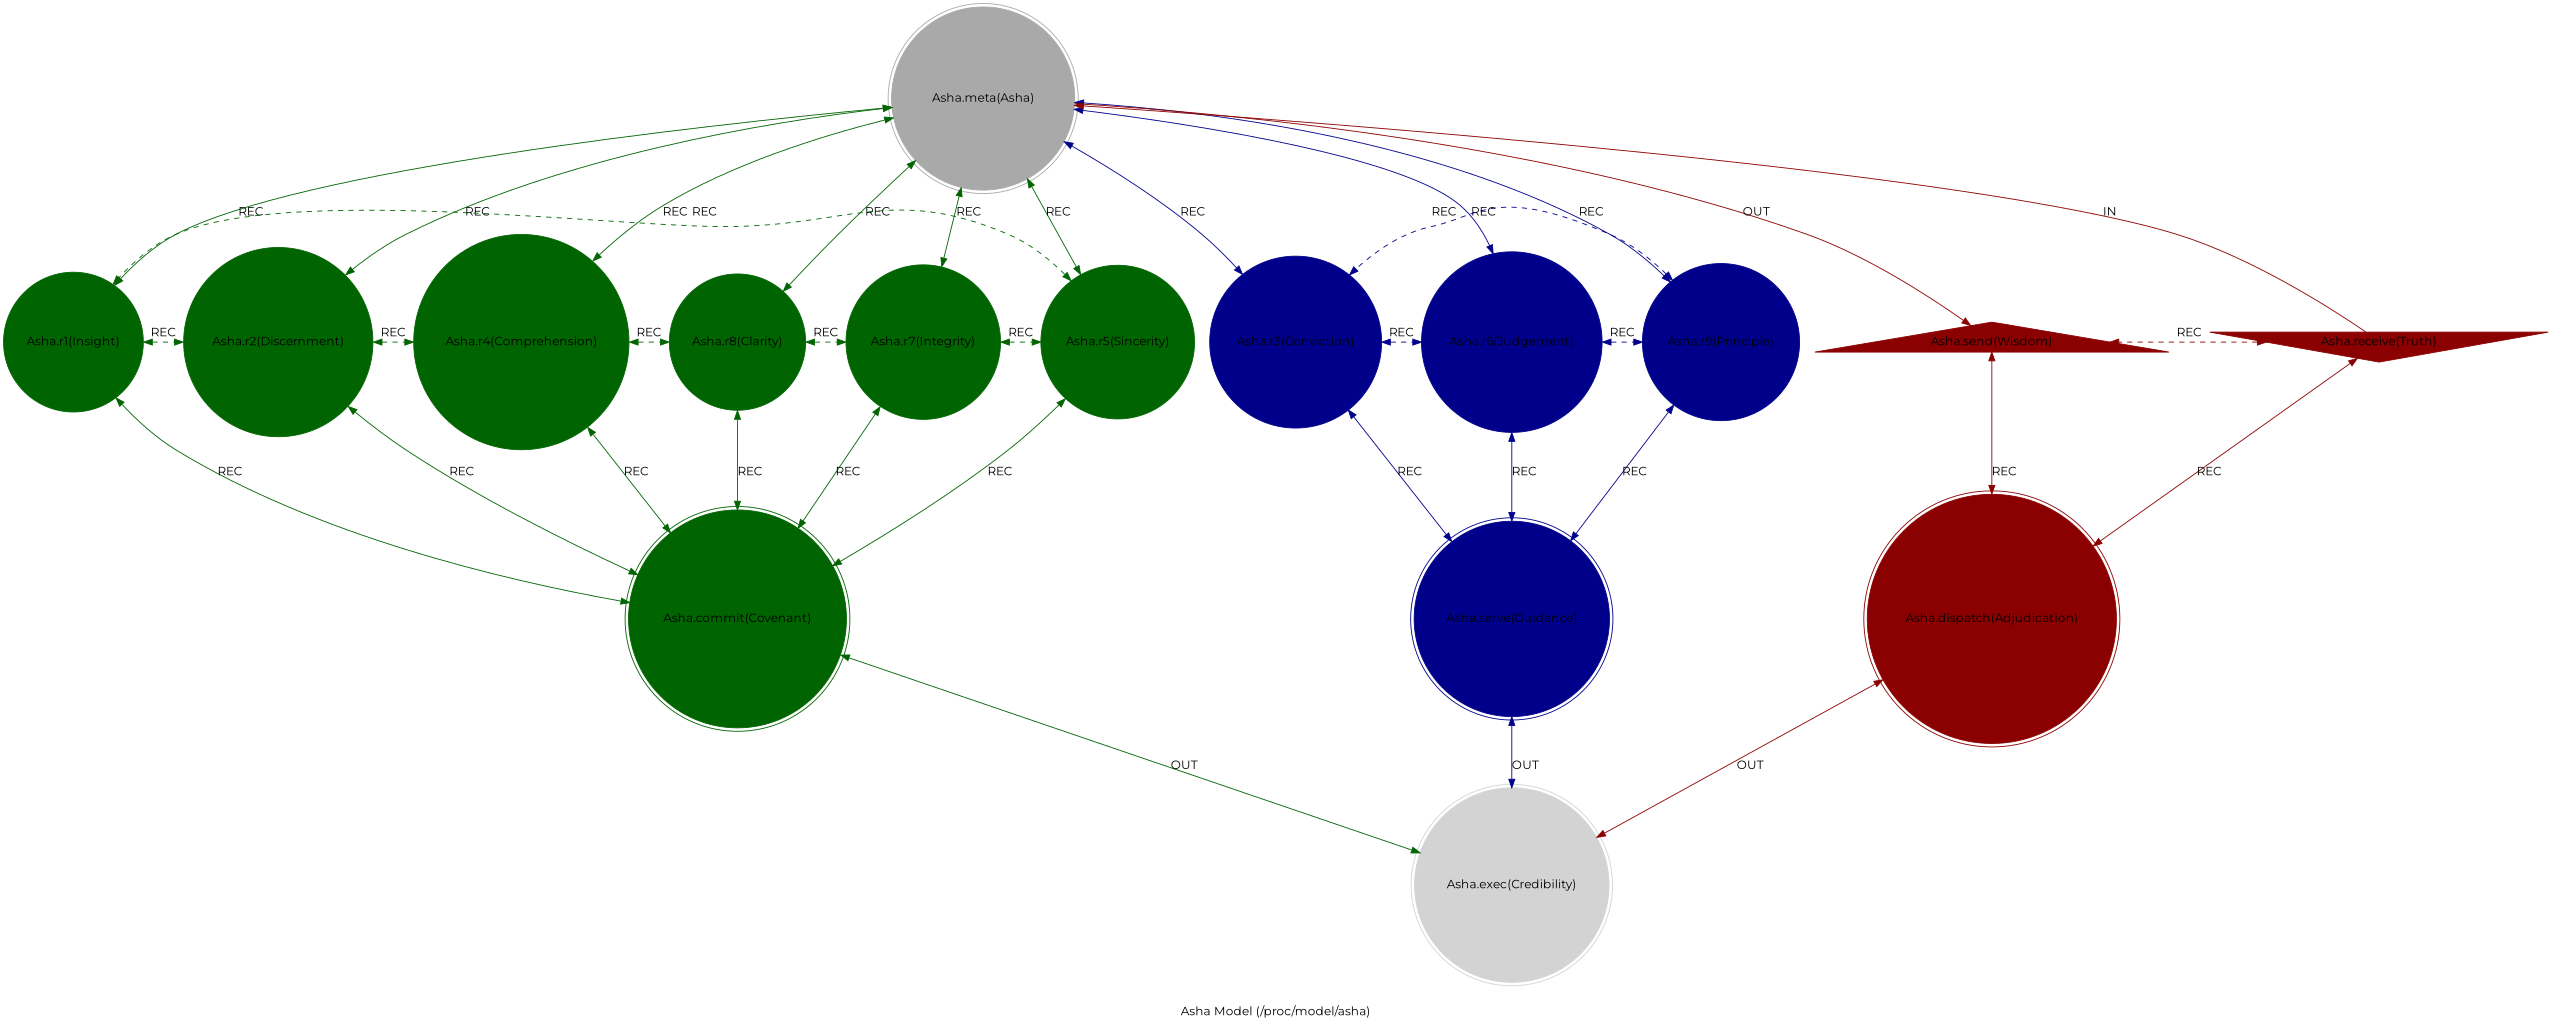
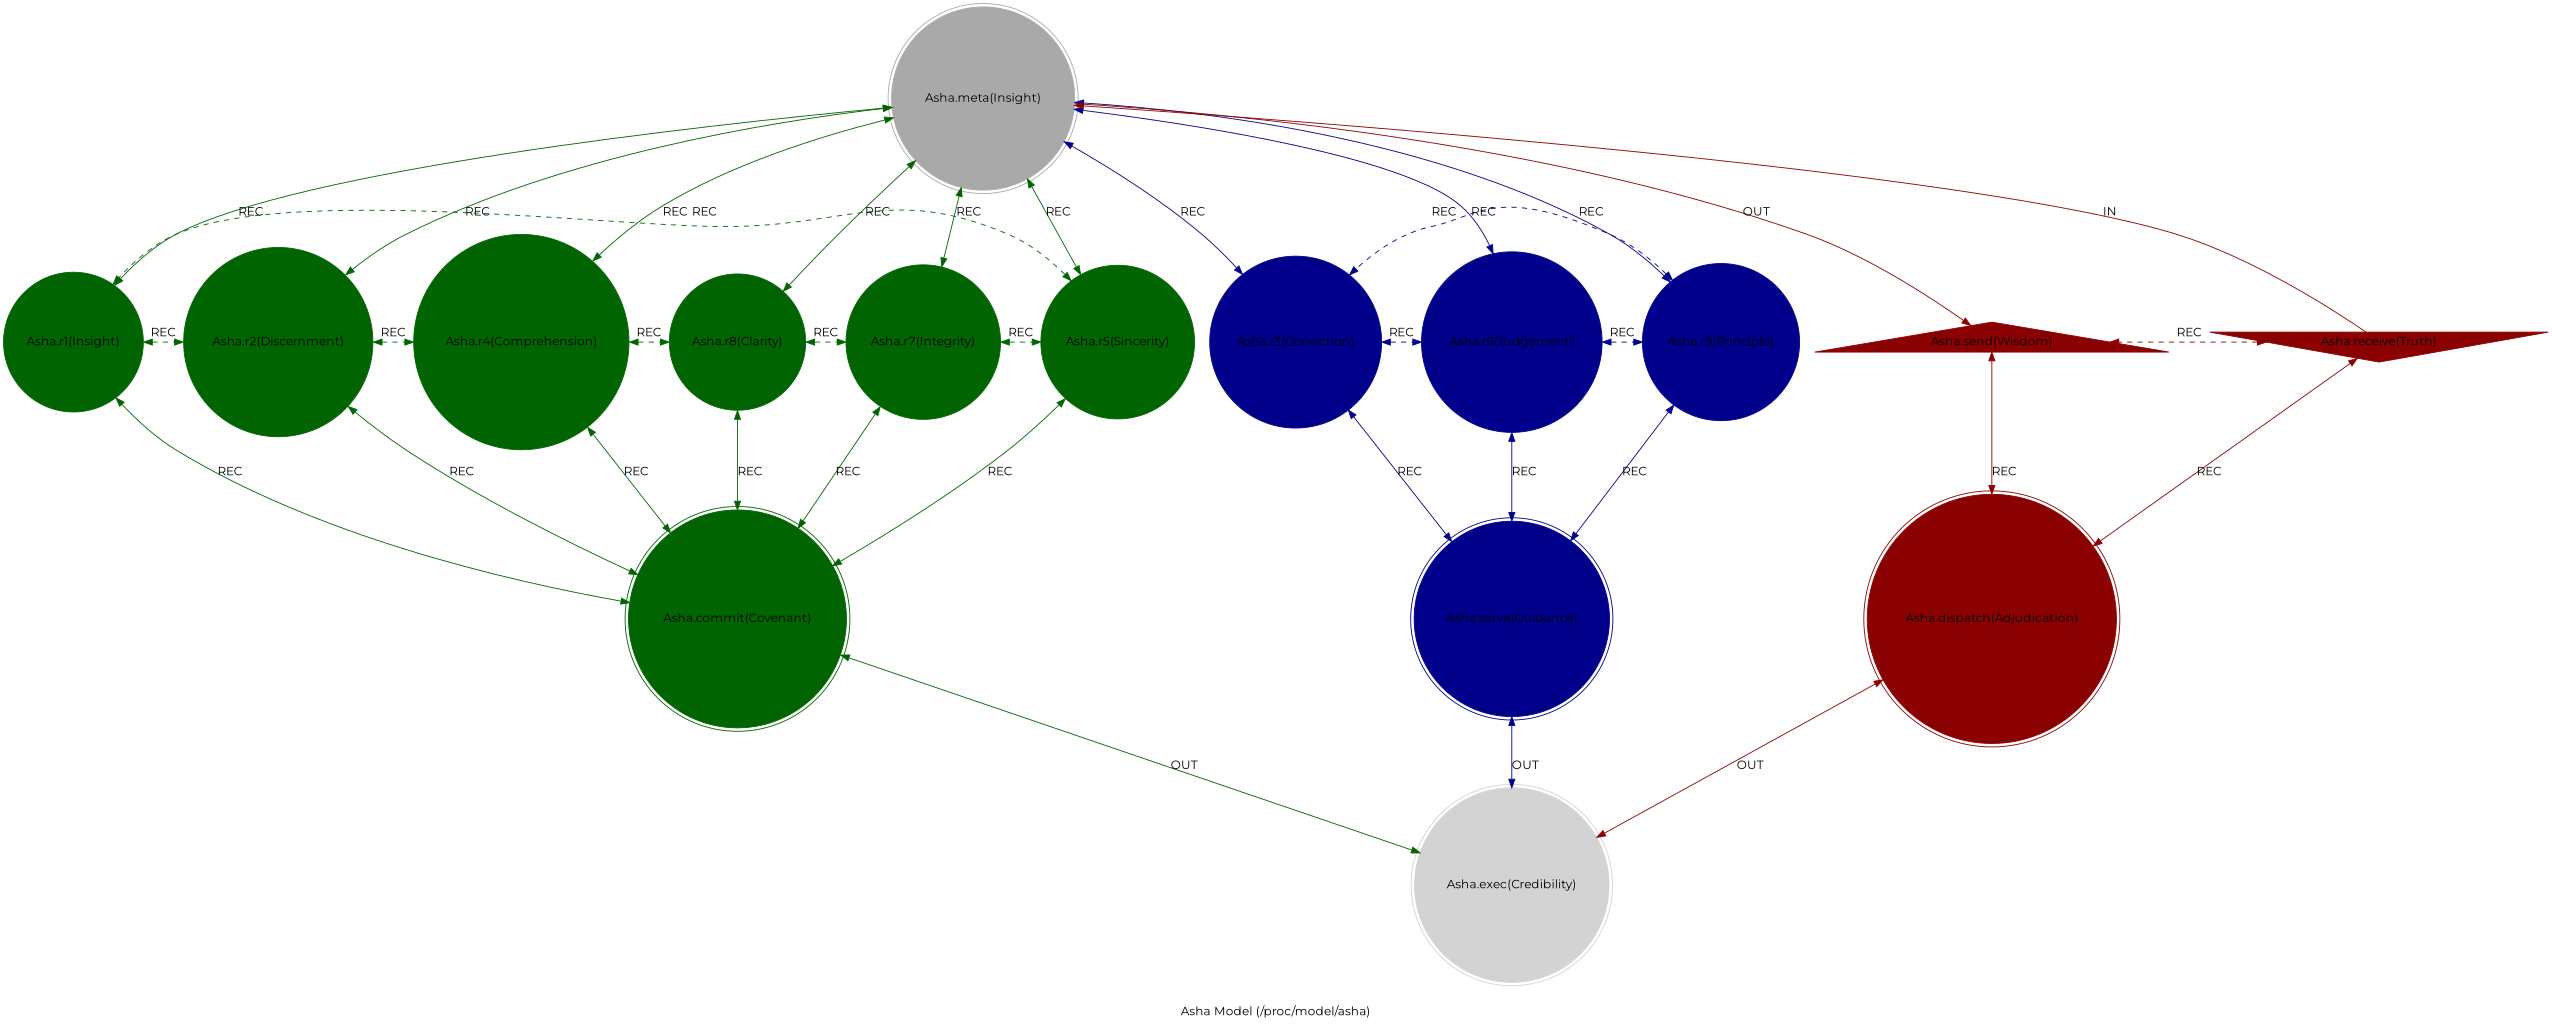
(983, 99) -> (983, 99)
